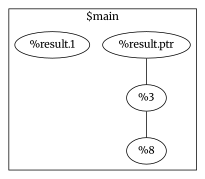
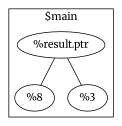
(52, 45) -> none
(146, 124) -> (48, 72)
